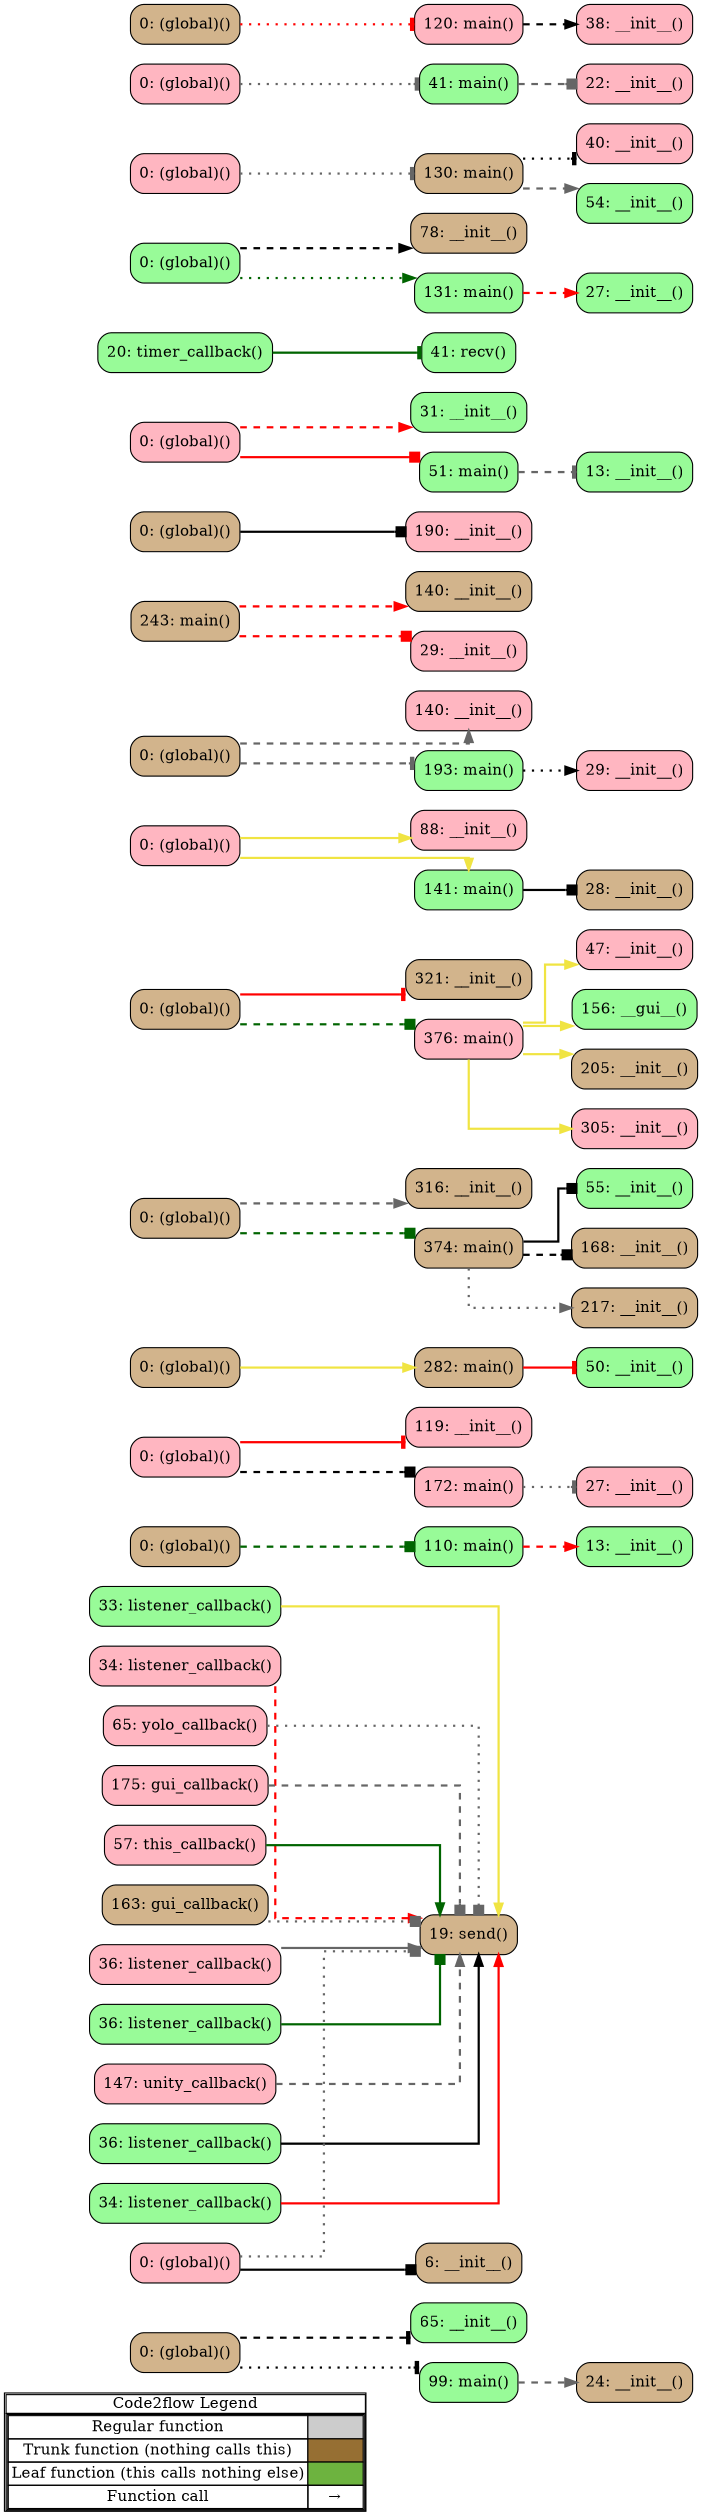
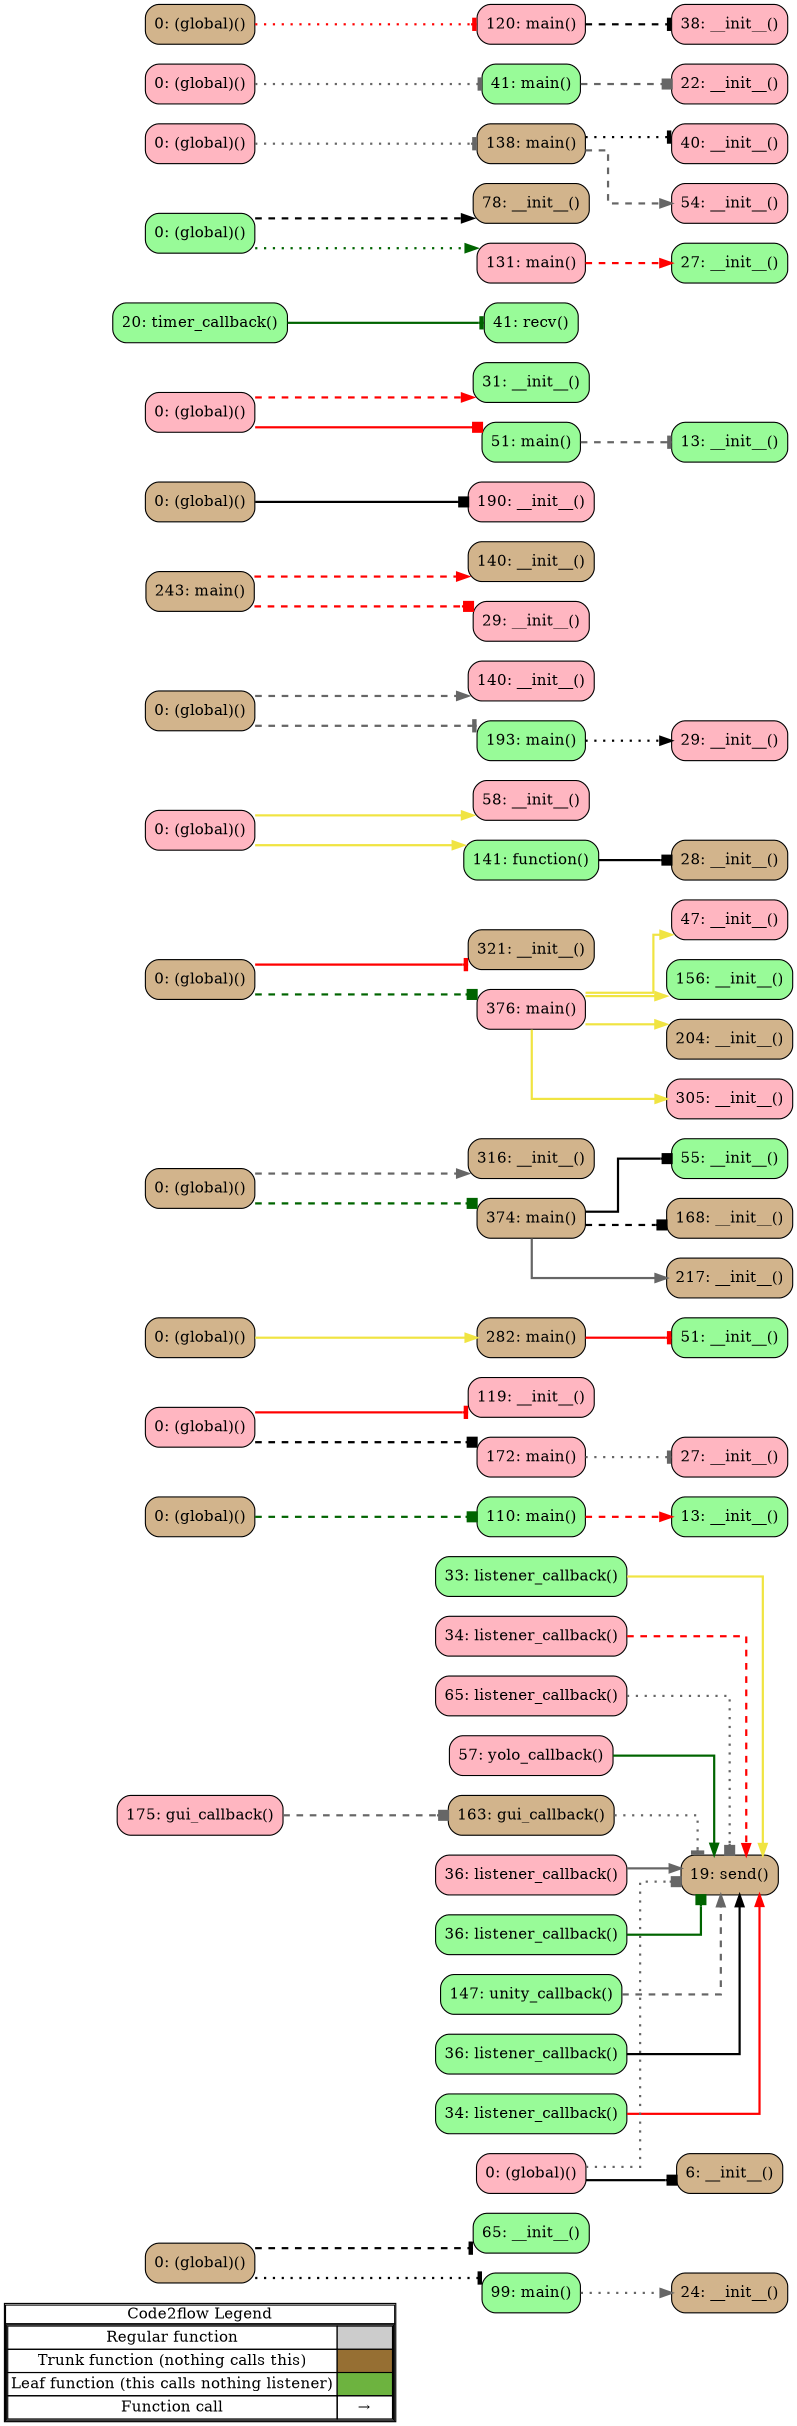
(544, 24) -> (626, 24)
(469, 174) -> (531, 144)
(635, 203) -> (730, 203)
(469, 293) -> (531, 263)
(469, 830) -> (531, 800)
(469, 890) -> (531, 860)
(635, 1009) -> (730, 980)
(635, 1069) -> (730, 1039)
(495, 1308) -> (574, 1278)
(635, 1368) -> (730, 1338)
(185, 1726) -> (531, 1696)
(423, 1785) -> (360, 1815)
(185, 1845) -> (531, 1756)
(339, 1921) -> (673, 1815)
(185, 2084) -> (531, 1994)
(542, 2382) -> (621, 2293)
(158, 2473) -> (172, 2384)
